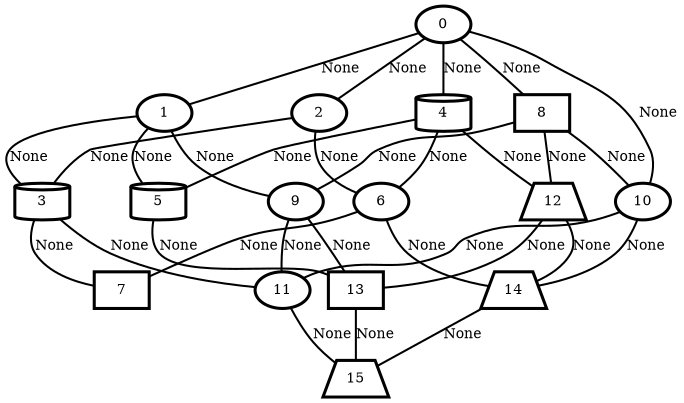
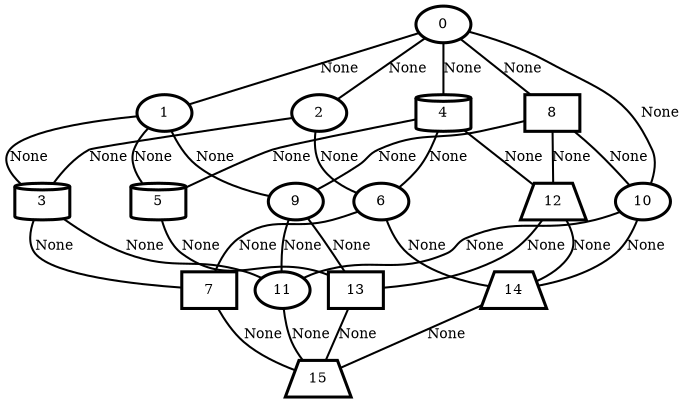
none -> (250, 347)
